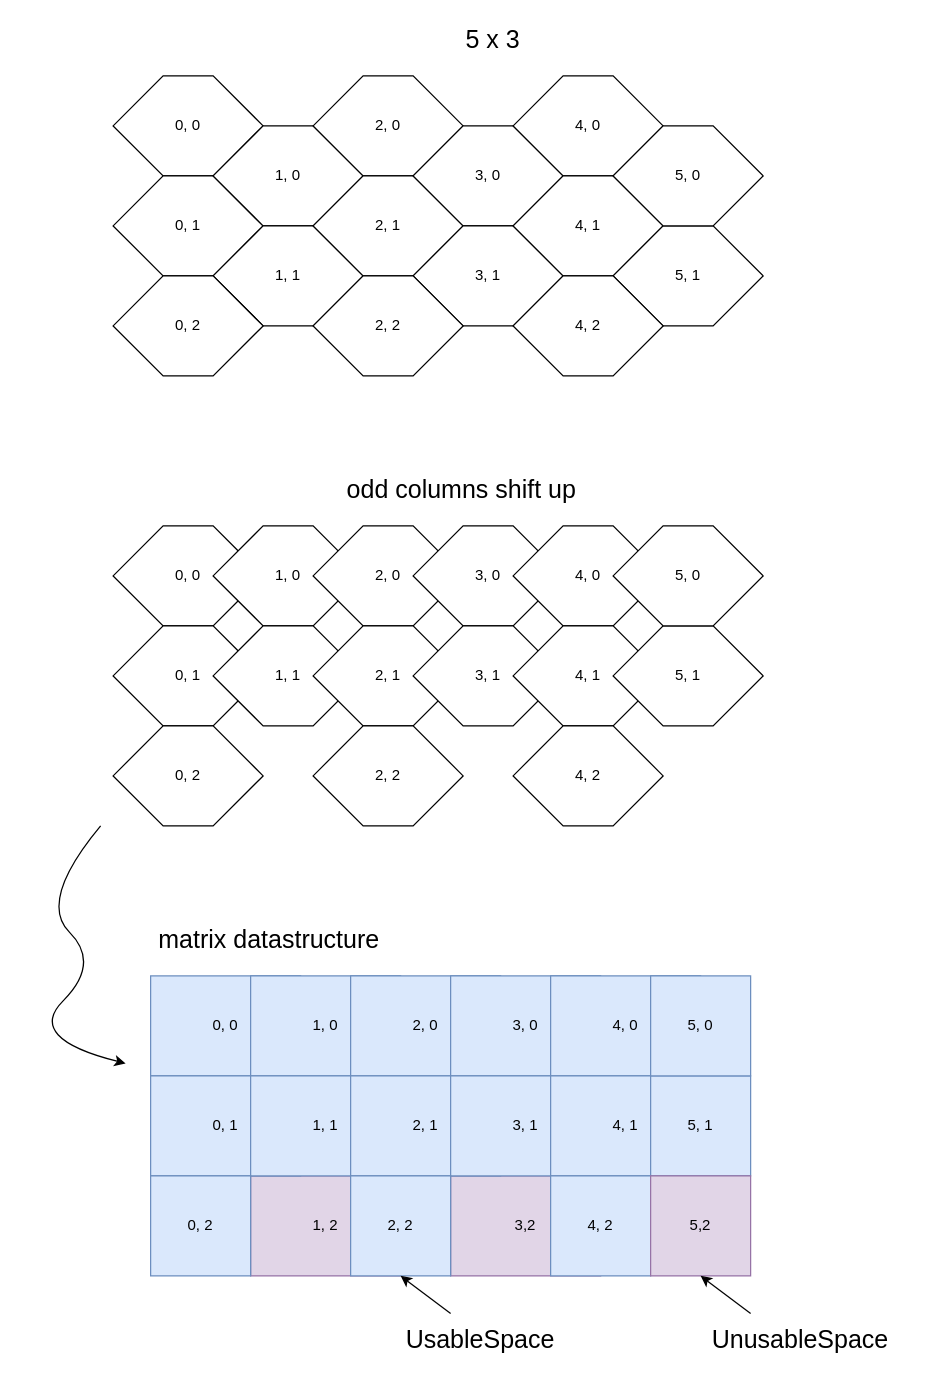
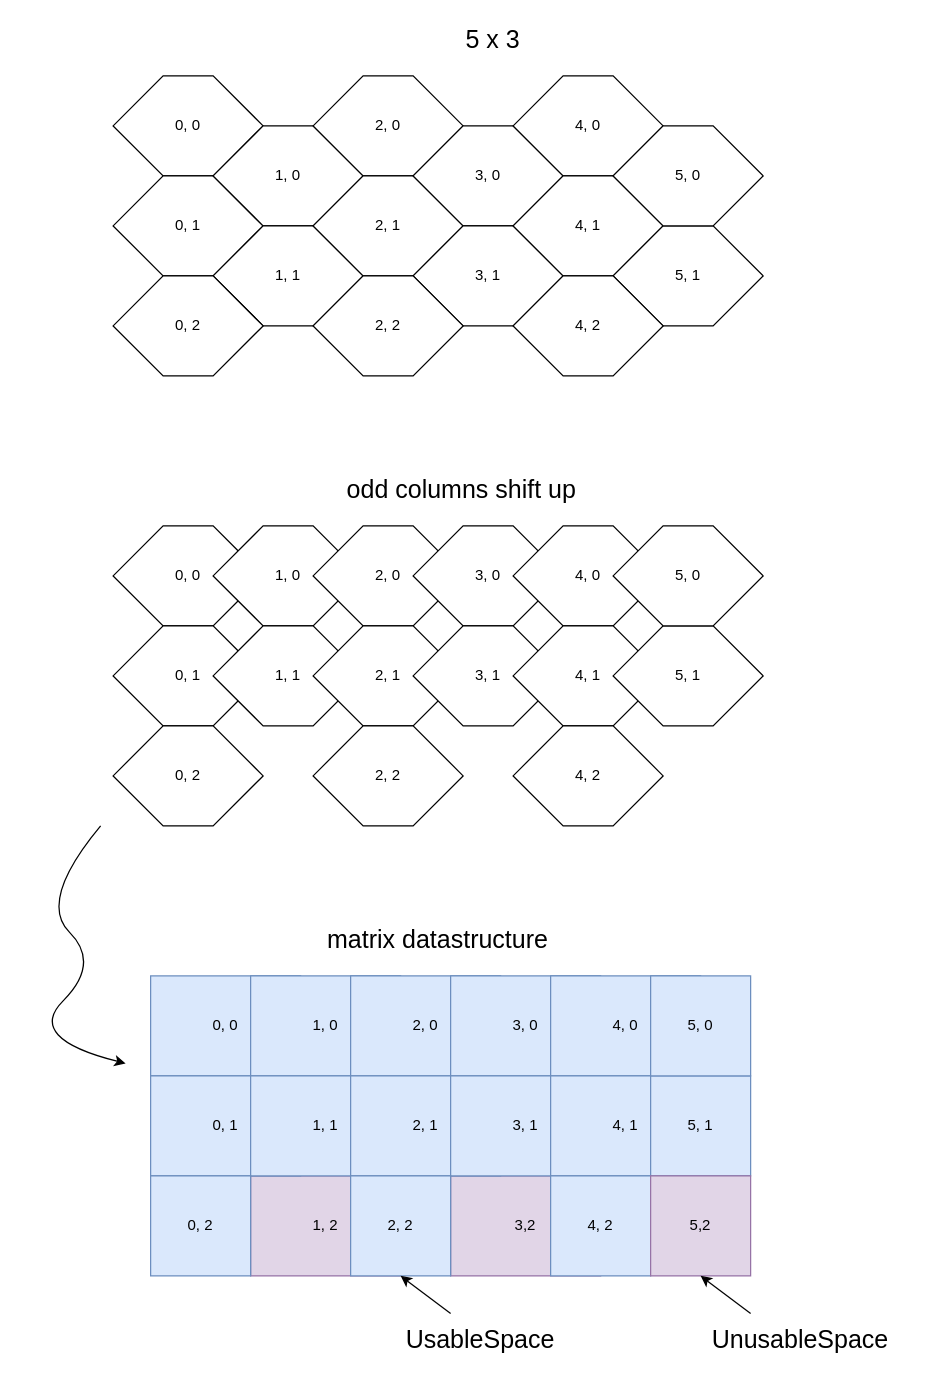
(269, 938) -> (438, 938)
